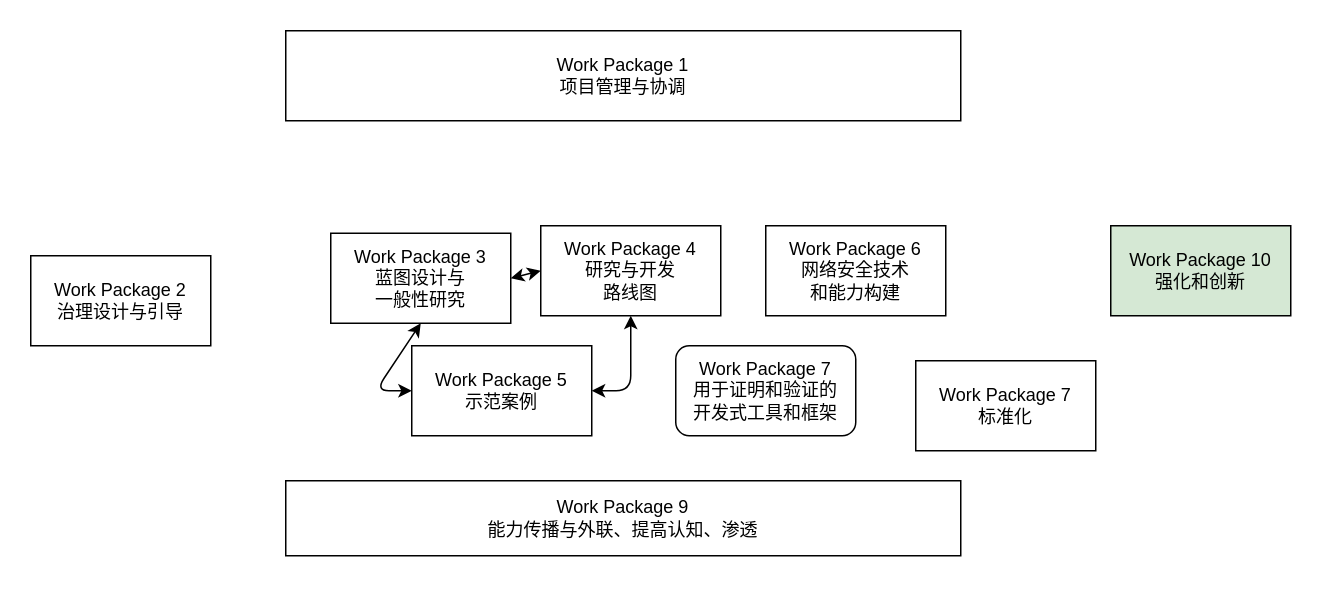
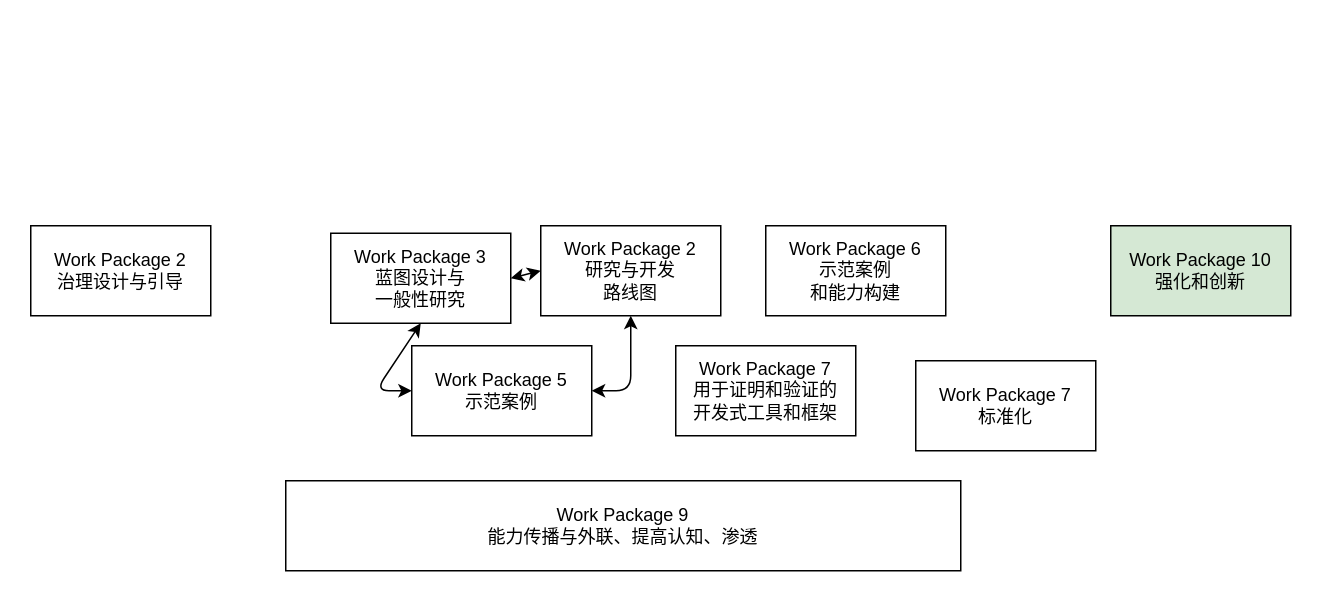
(623, 76) -> none
(631, 271) -> (631, 271)
(856, 271) -> (856, 271)
(121, 301) -> (121, 271)
(766, 391) -> (766, 391)
(623, 518) -> (623, 526)
